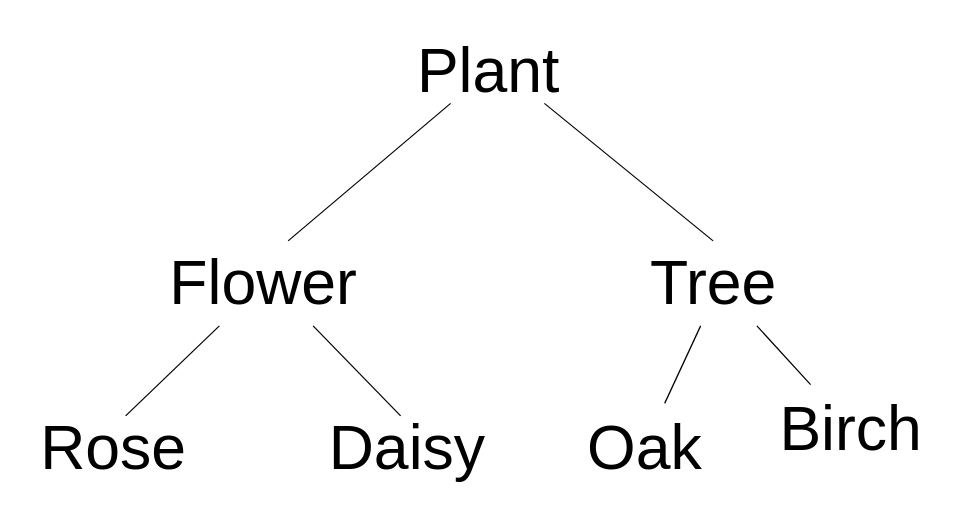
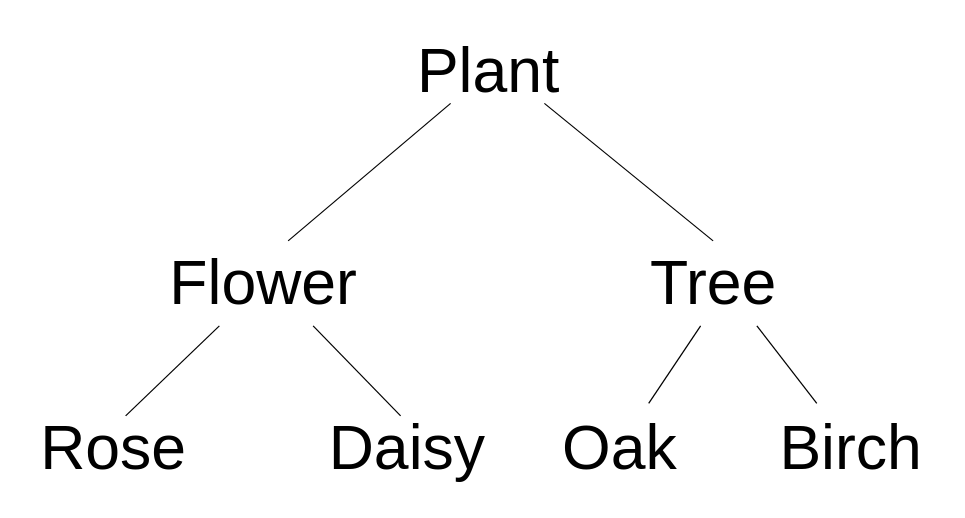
(851, 428) -> (851, 447)
(644, 447) -> (619, 447)
